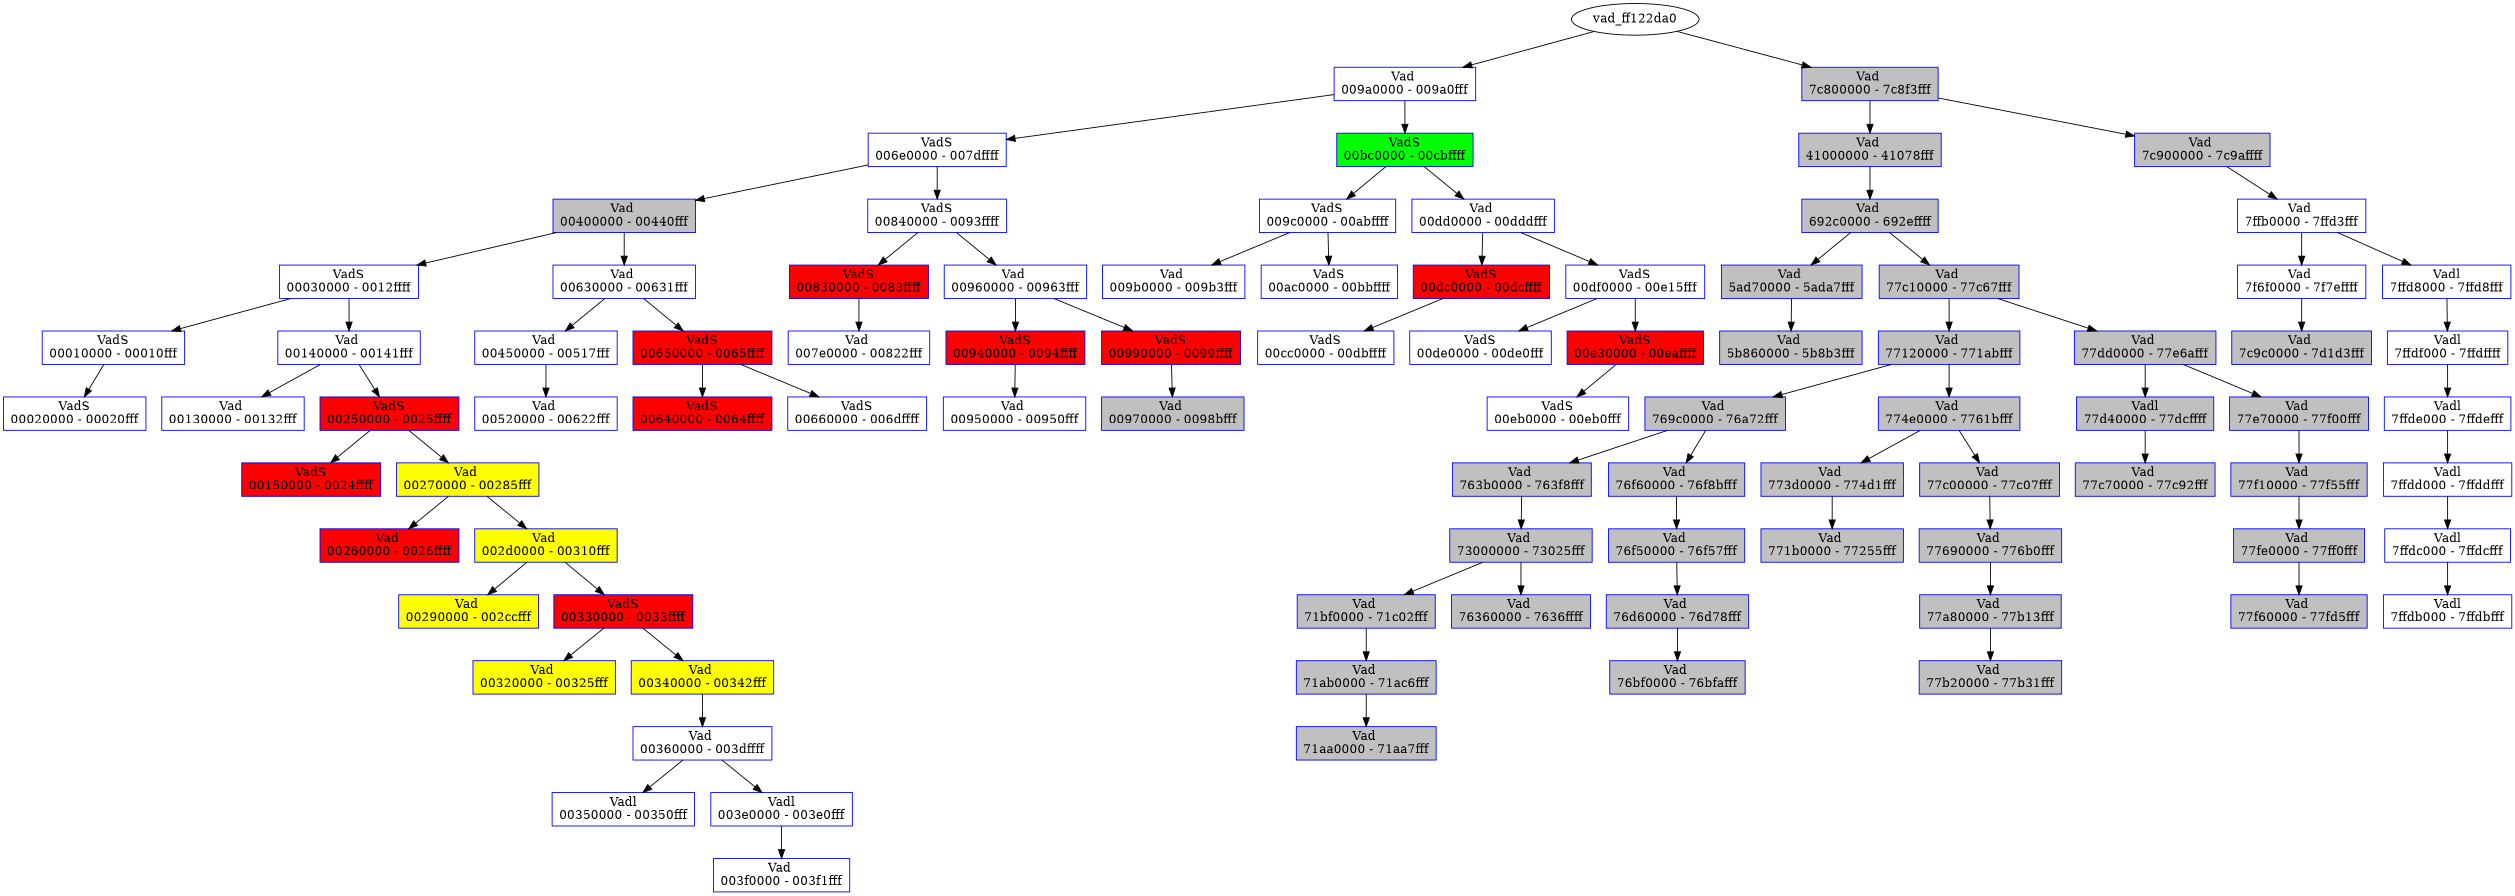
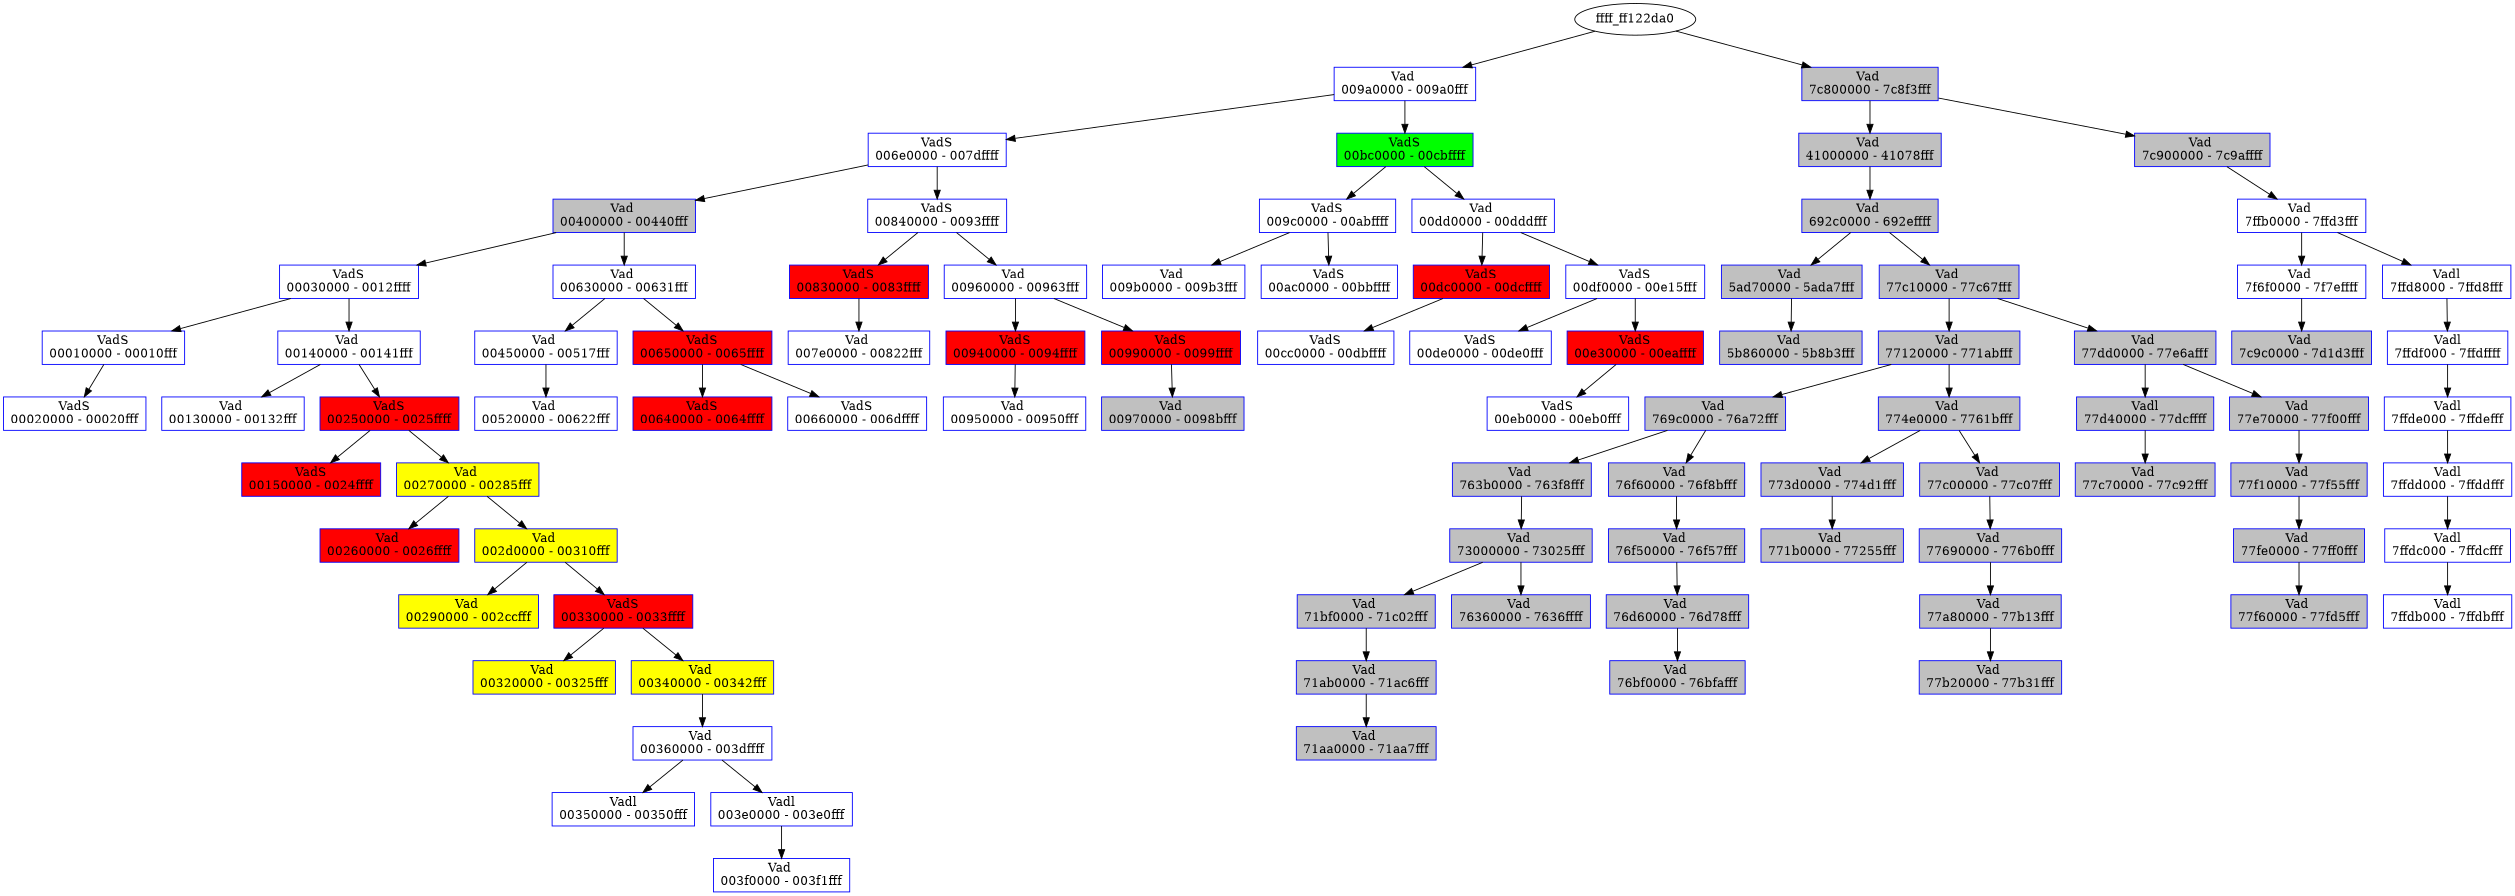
(1635, 19) -> (1635, 19)
